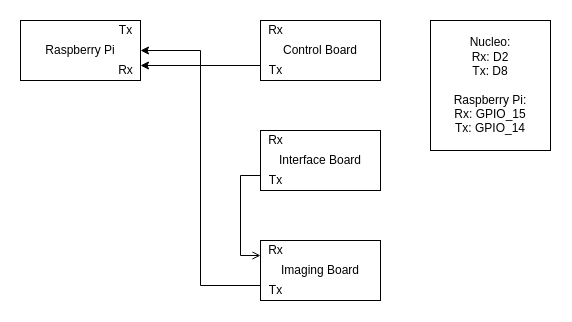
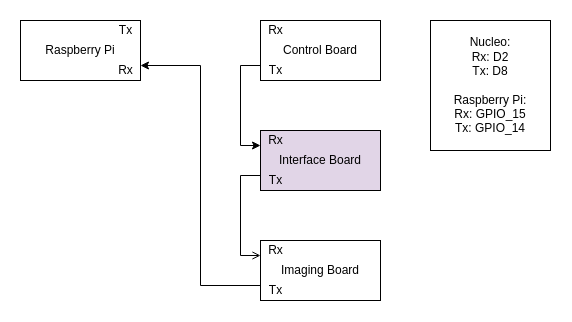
(201, 53) -> (241, 111)
(321, 161) -> (321, 161)
